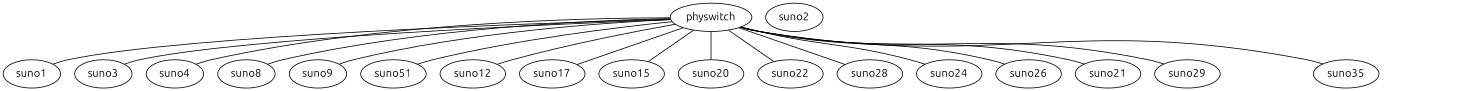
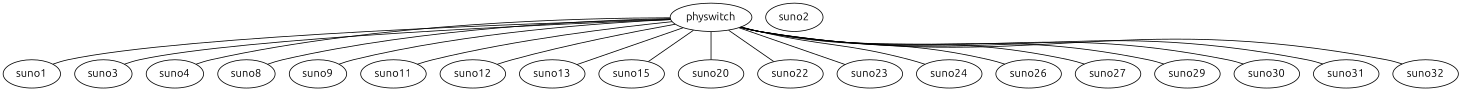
(393, 74) -> (393, 74)
(552, 74) -> (552, 74)
(870, 74) -> (870, 74)
(1108, 74) -> (1108, 74)
none -> (1267, 74)
(1346, 74) -> (1346, 74)
none -> (1426, 74)
